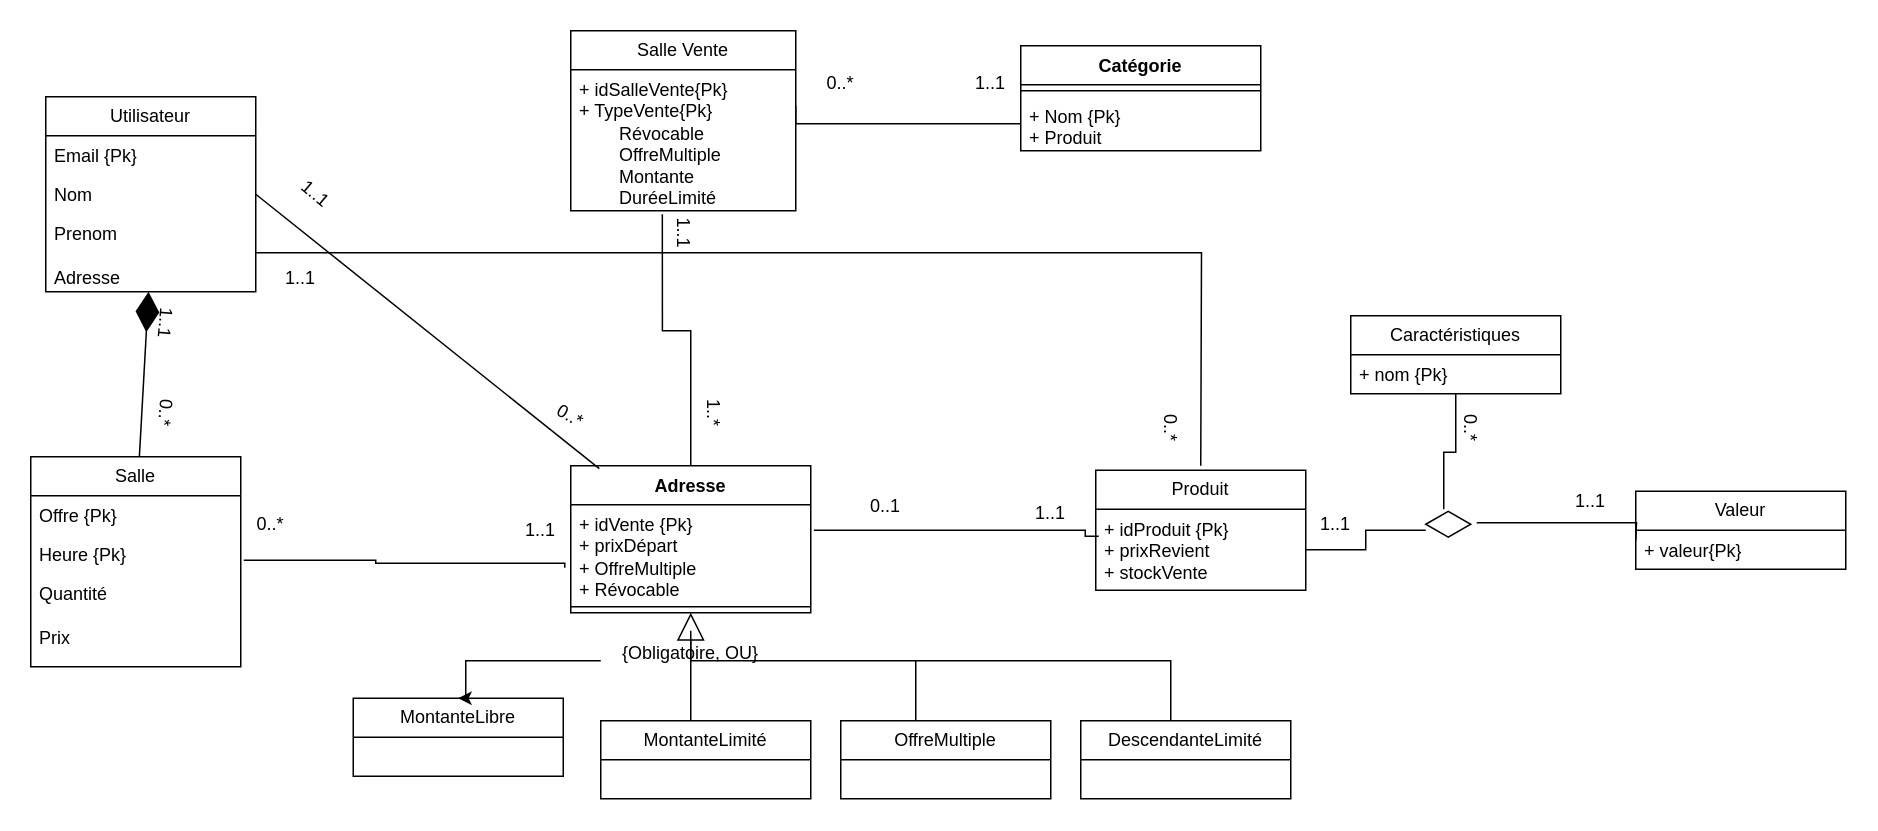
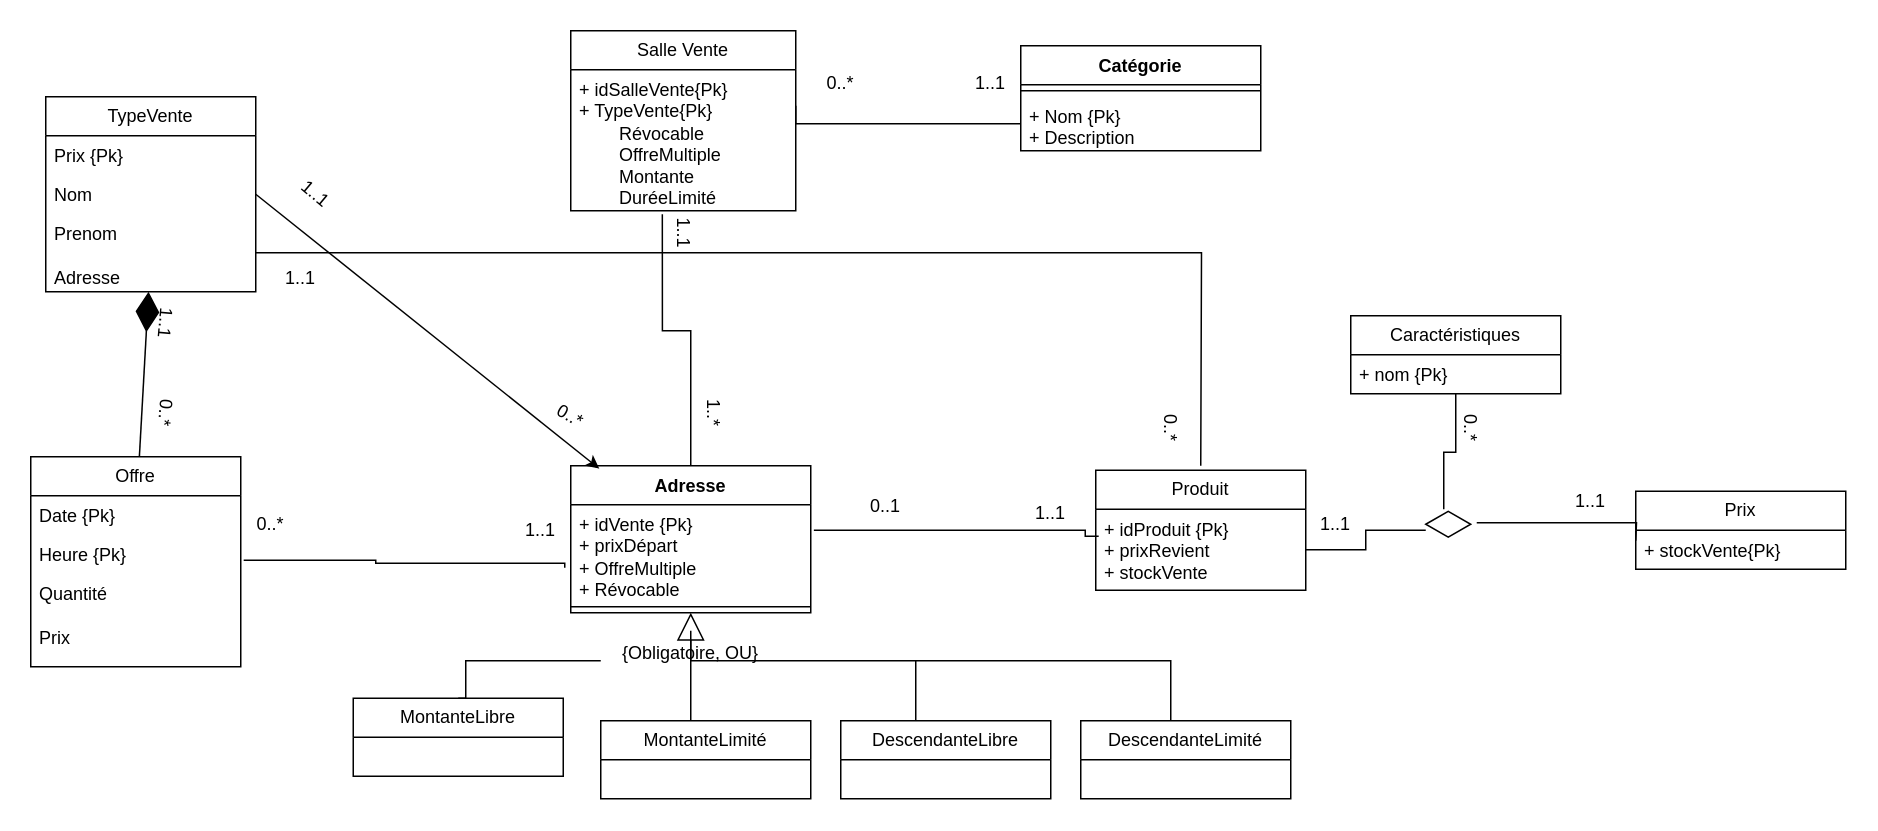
(151, 116) -> (151, 116)
(1075, 129) -> (1088, 129)
(98, 157) -> (95, 157)
(593, 464) -> (590, 461)
(136, 476) -> (136, 476)
(1741, 511) -> (1741, 511)
(88, 517) -> (83, 517)
(1701, 552) -> (1723, 552)
(466, 693) -> (466, 693)
(946, 740) -> (946, 740)
